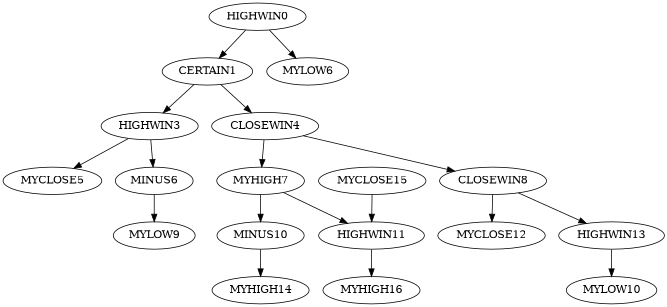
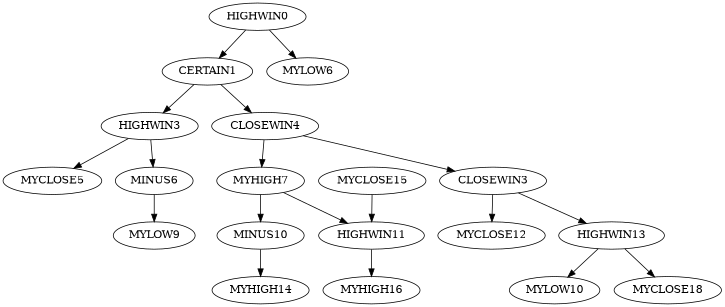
(493, 181) -> (493, 181)
none -> (668, 290)
